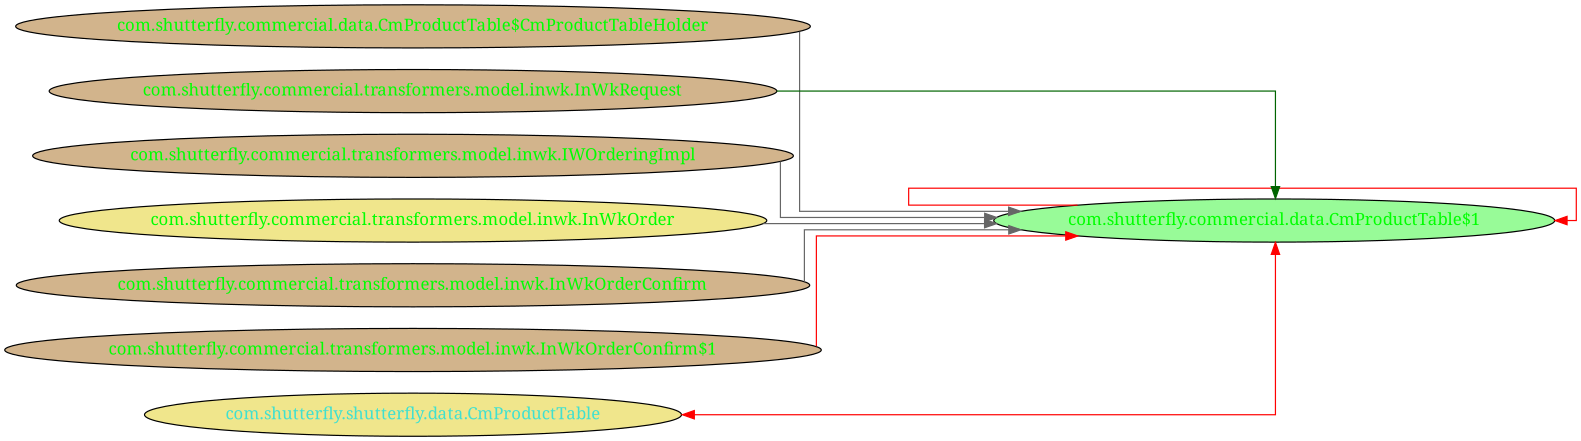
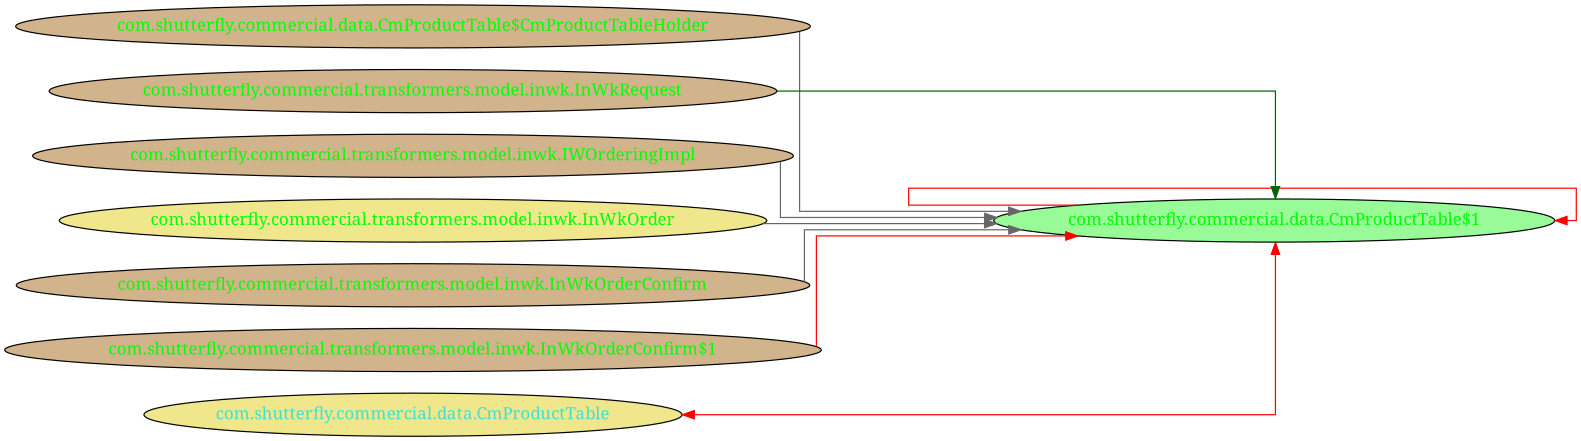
(413, 415) -> (413, 415)
